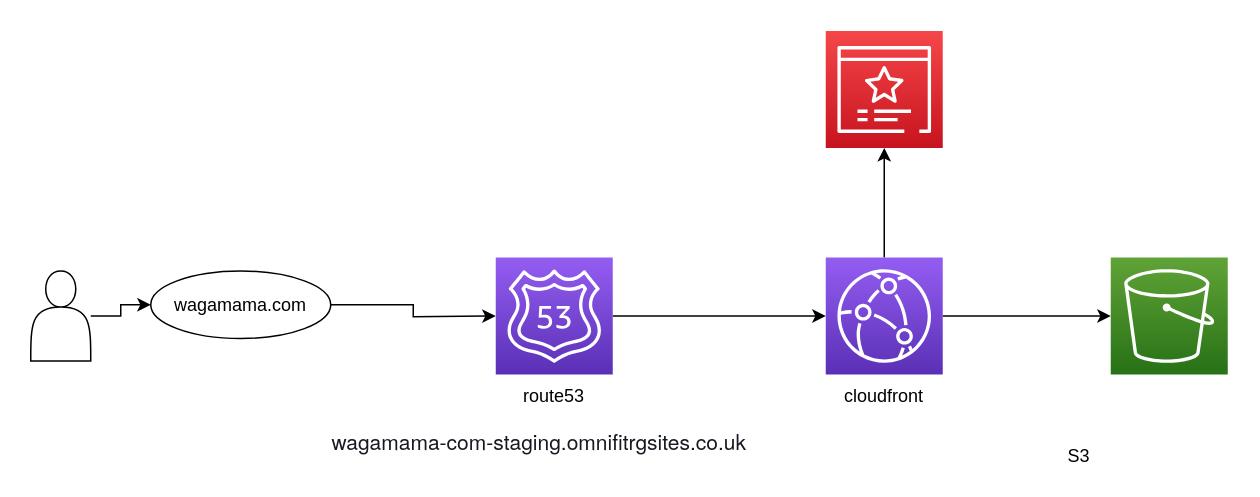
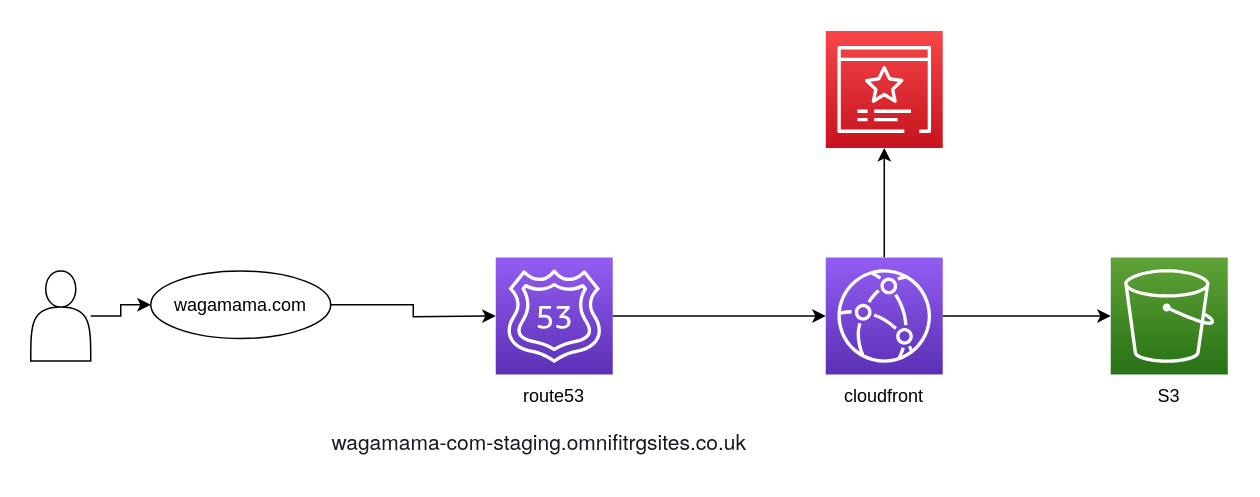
(1079, 457) -> (1169, 397)
